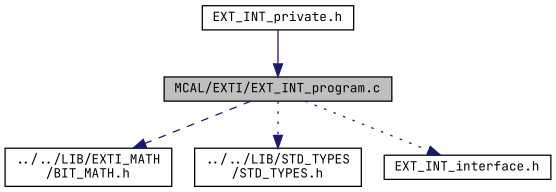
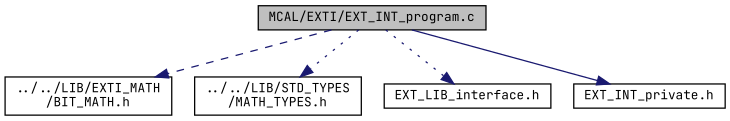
(278, 47) -> (505, 55)
(278, 167) -> (278, 96)
(468, 167) -> (468, 96)
